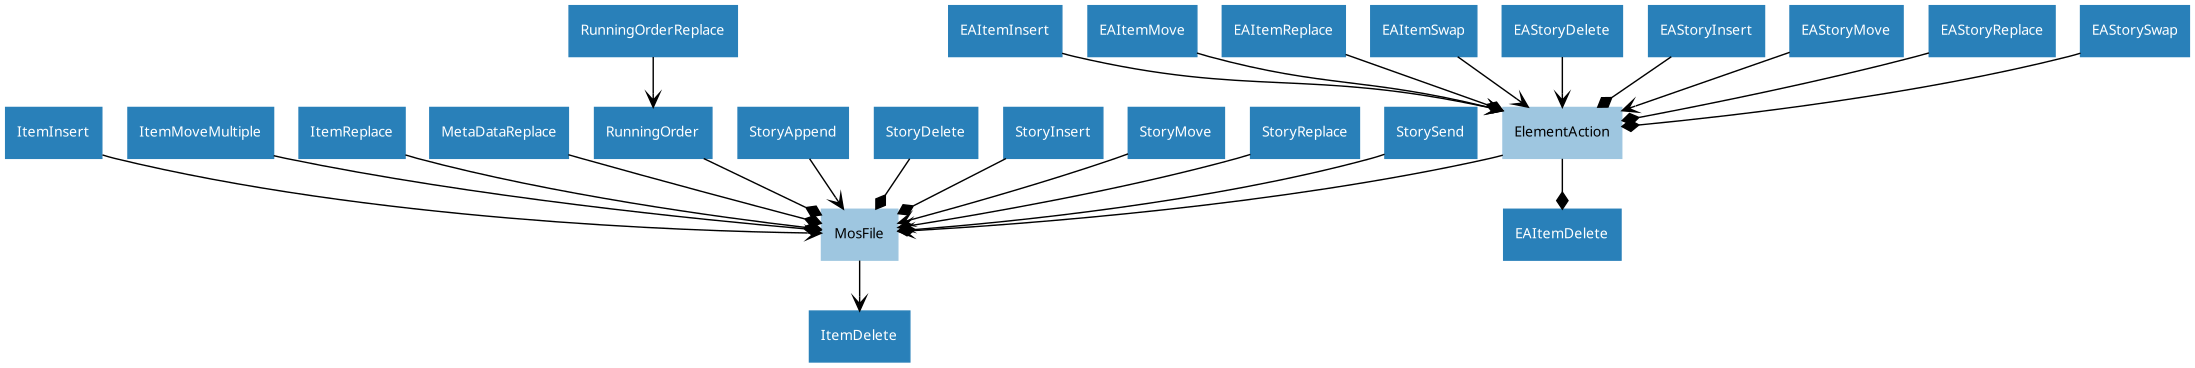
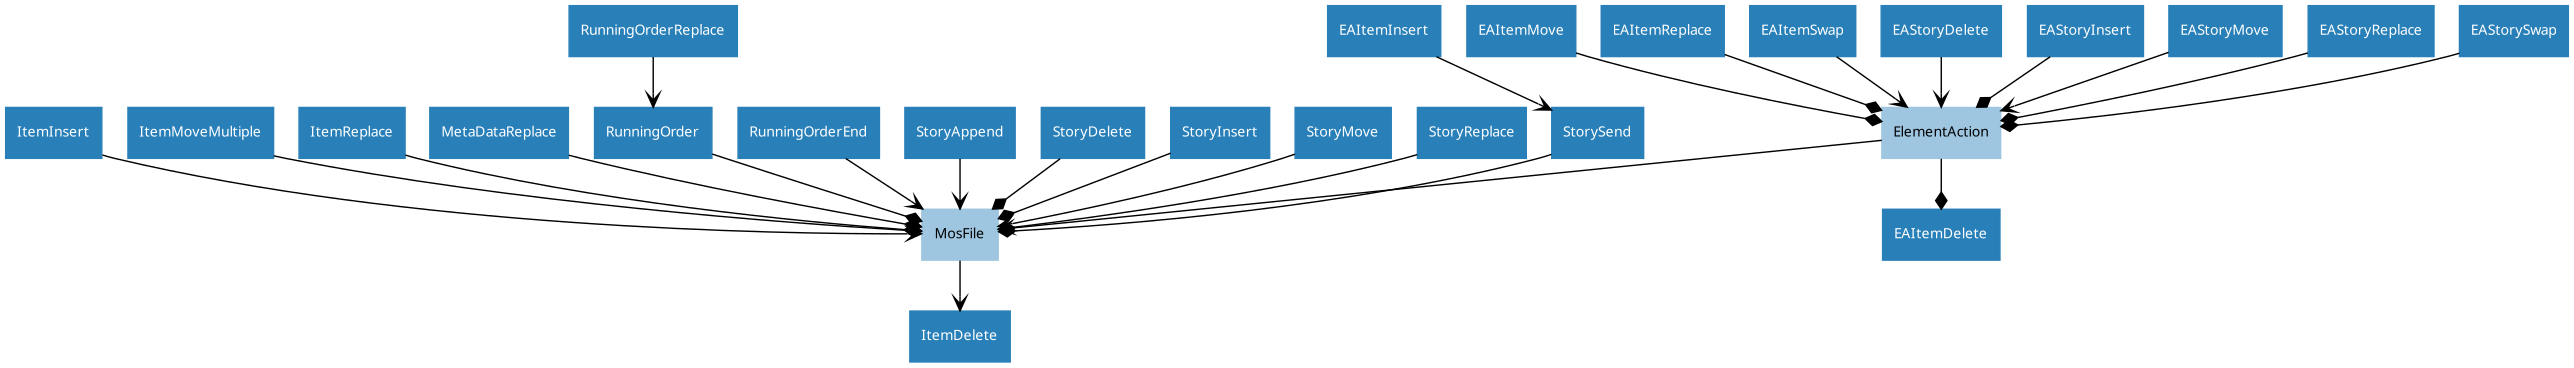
(1291, 75) -> (1720, 89)
(1275, 82) -> (1487, 80)
none -> (809, 133)
(1209, 204) -> (1492, 180)
